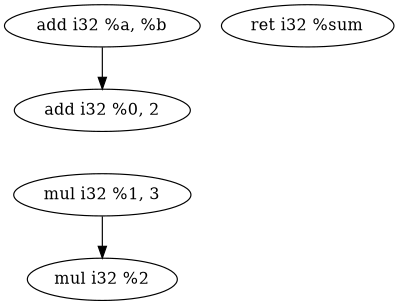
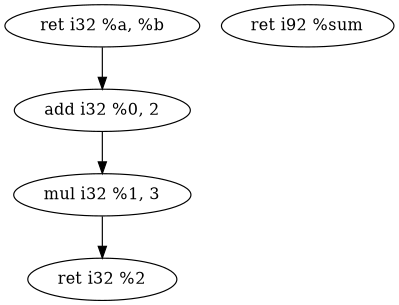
(102, 26) -> (102, 26)
(308, 26) -> (308, 26)
none -> (102, 147)
(102, 279) -> (102, 279)
